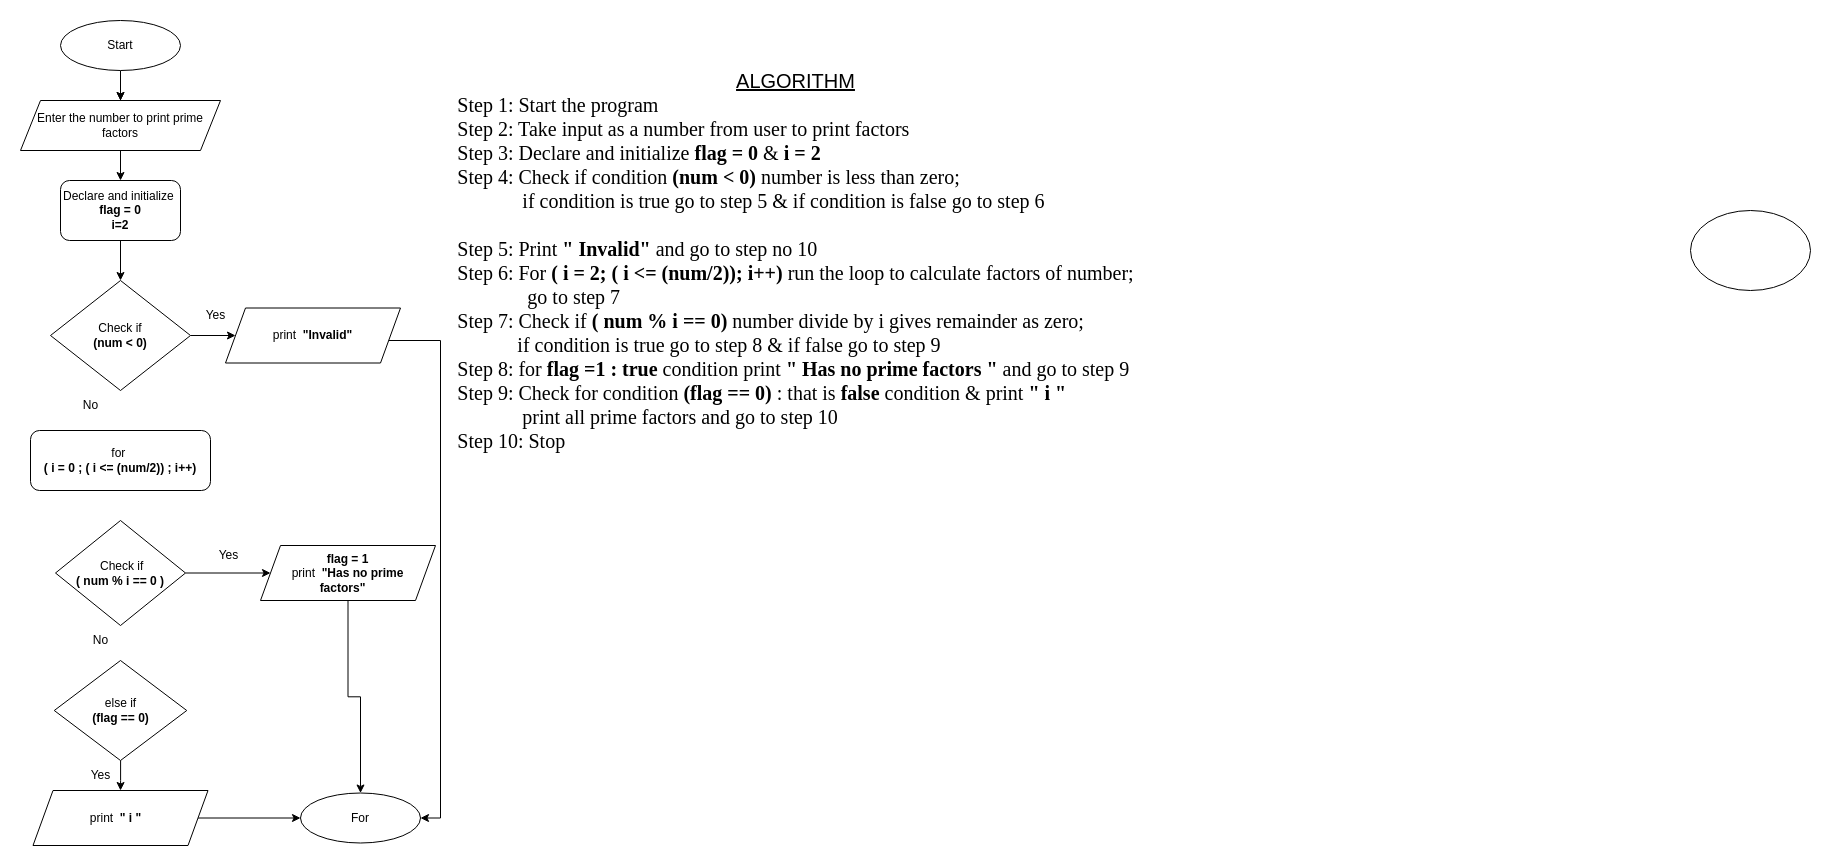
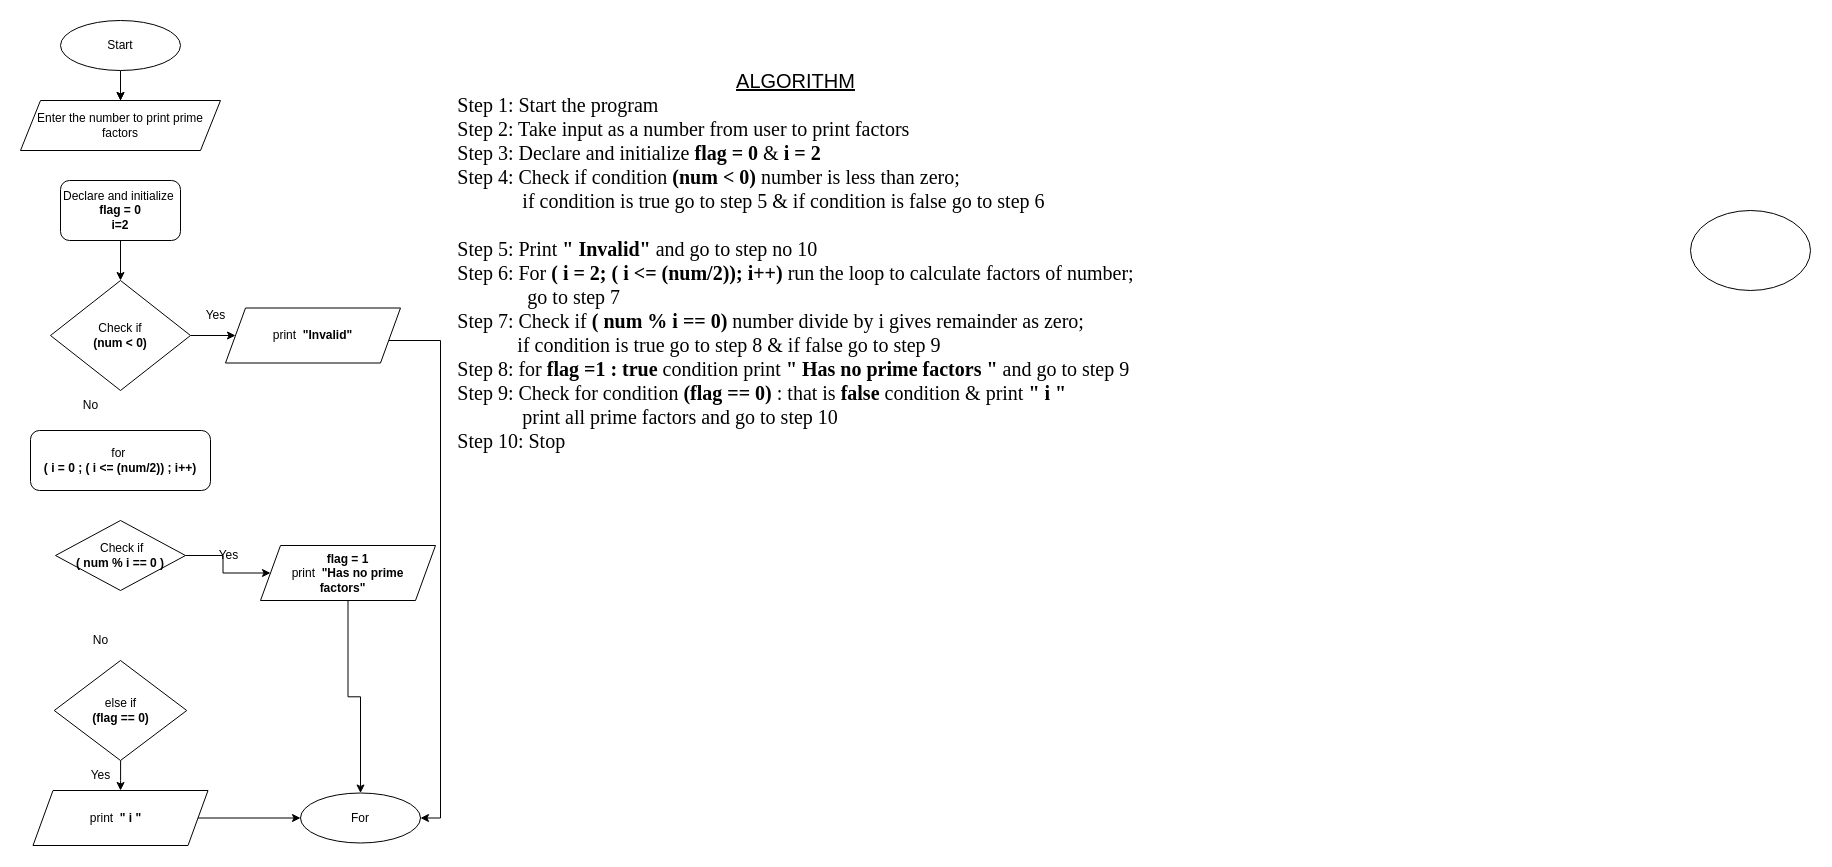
(121, 170) -> none
(121, 573) -> (121, 556)
